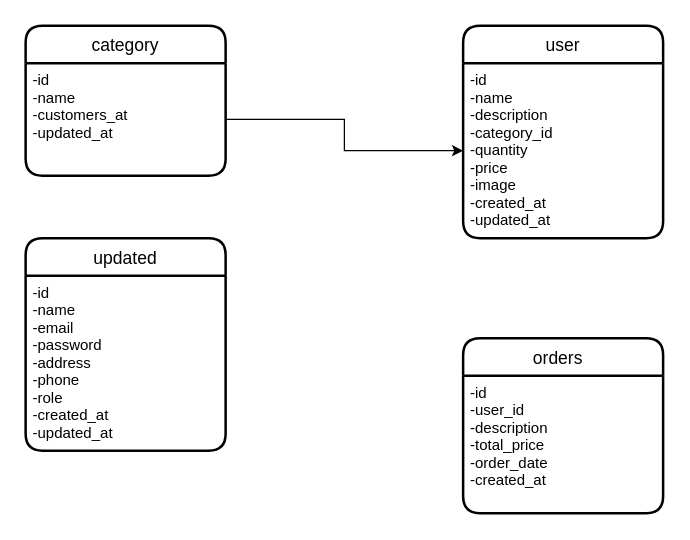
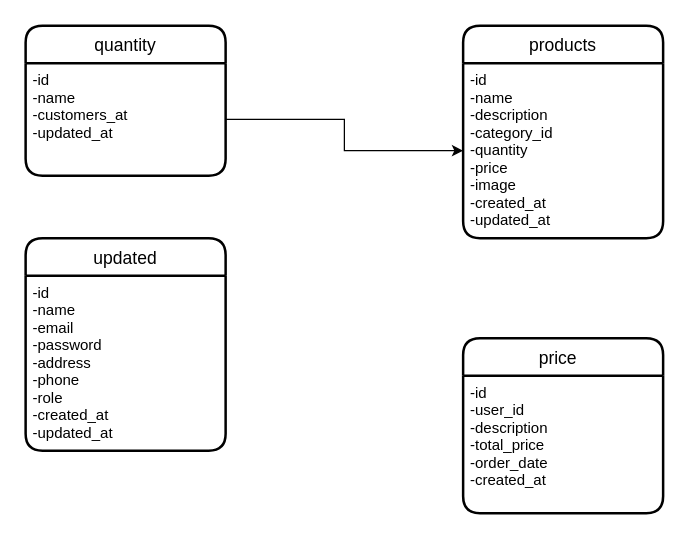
(125, 45) -> (125, 45)
(563, 45) -> (563, 45)
(563, 358) -> (563, 358)
